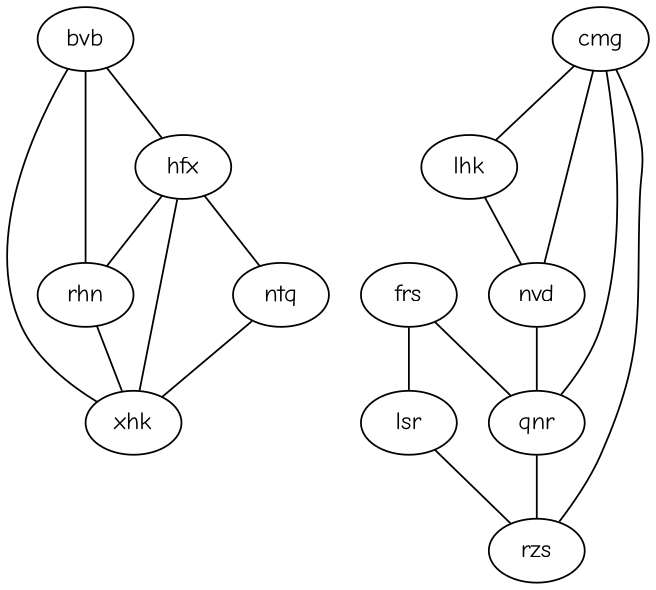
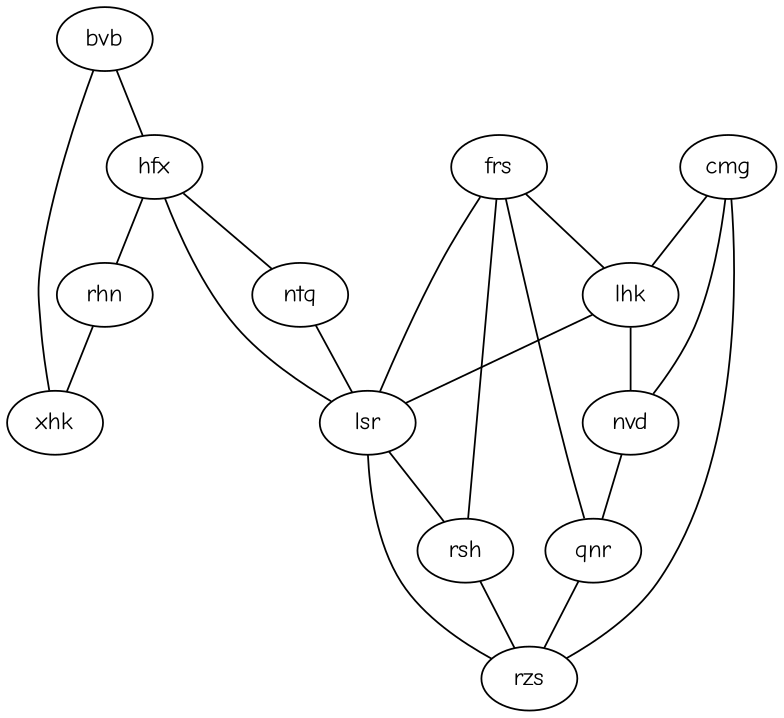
(86, 167) -> none
none -> (565, 231)
(616, 239) -> none
(158, 295) -> (228, 317)
(207, 359) -> (334, 359)
none -> (499, 359)
none -> (465, 551)
